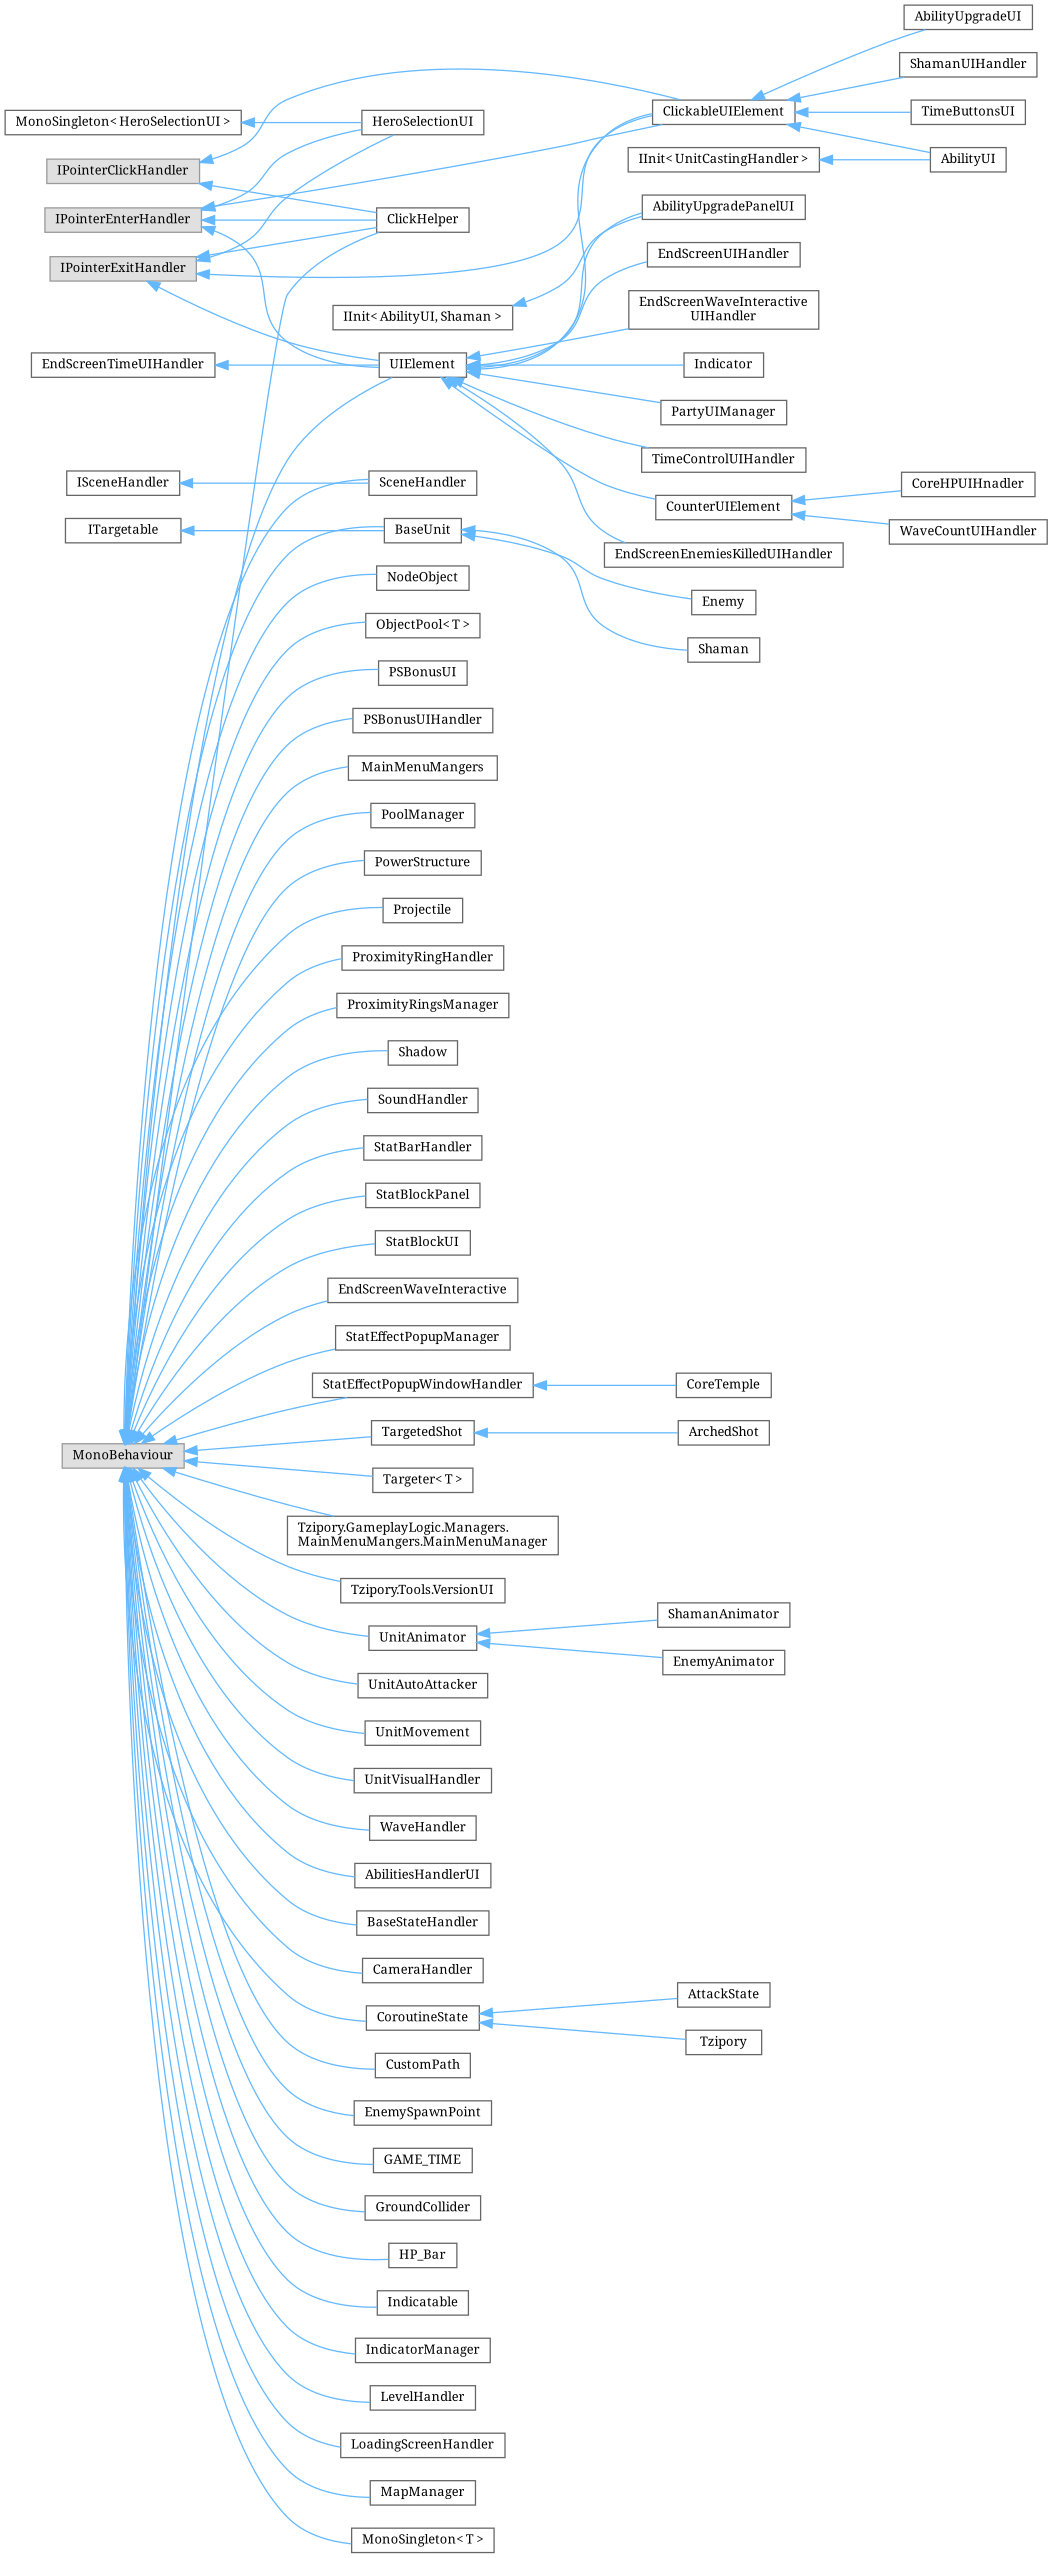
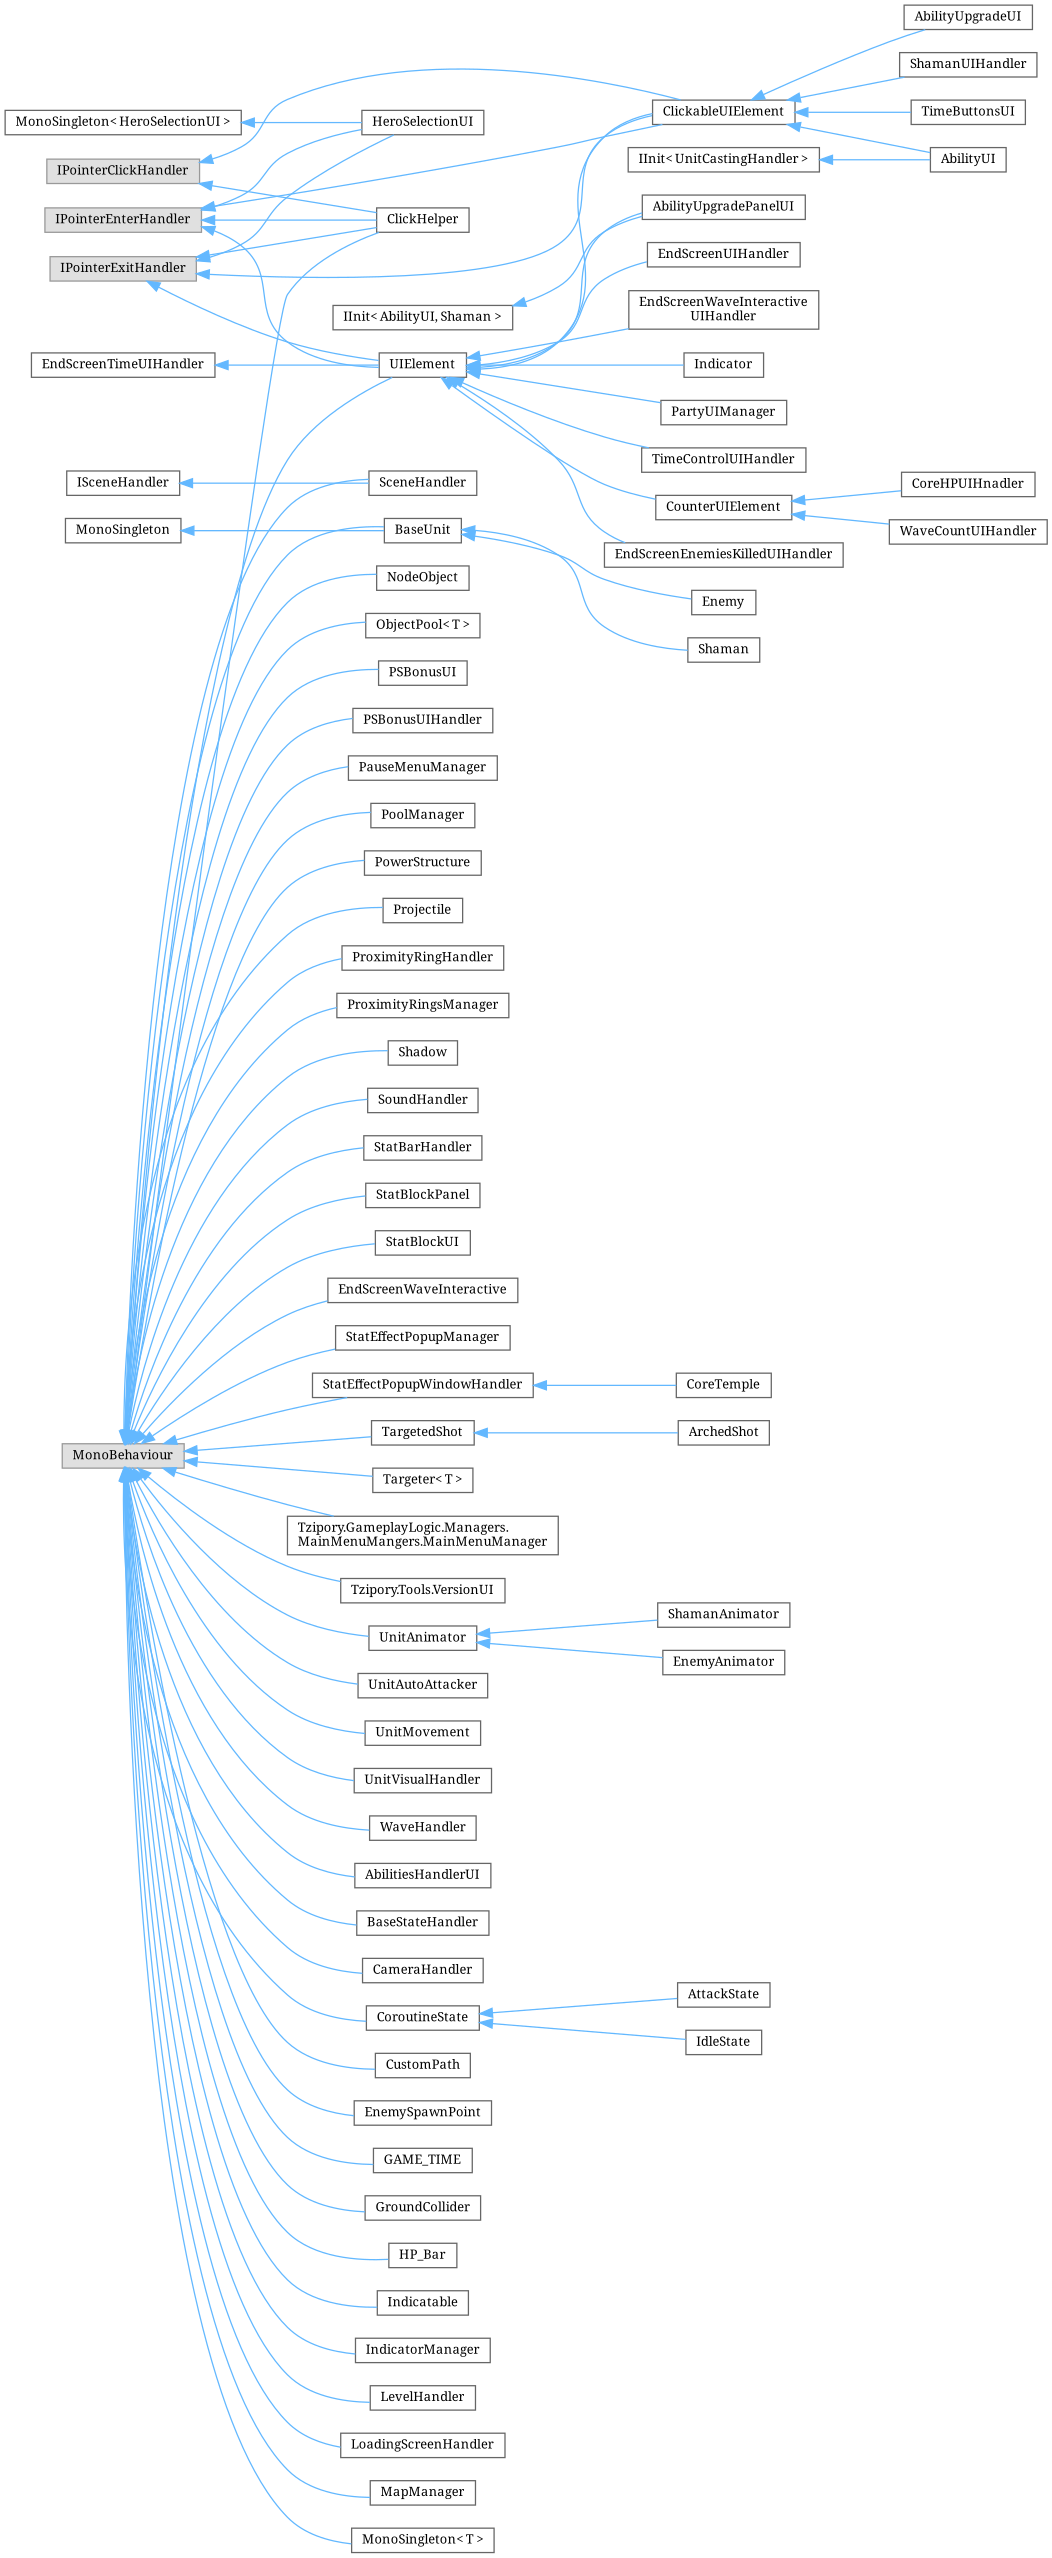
(123, 531) -> (123, 531)
(423, 768) -> (423, 768)
(724, 2042) -> (724, 2042)
